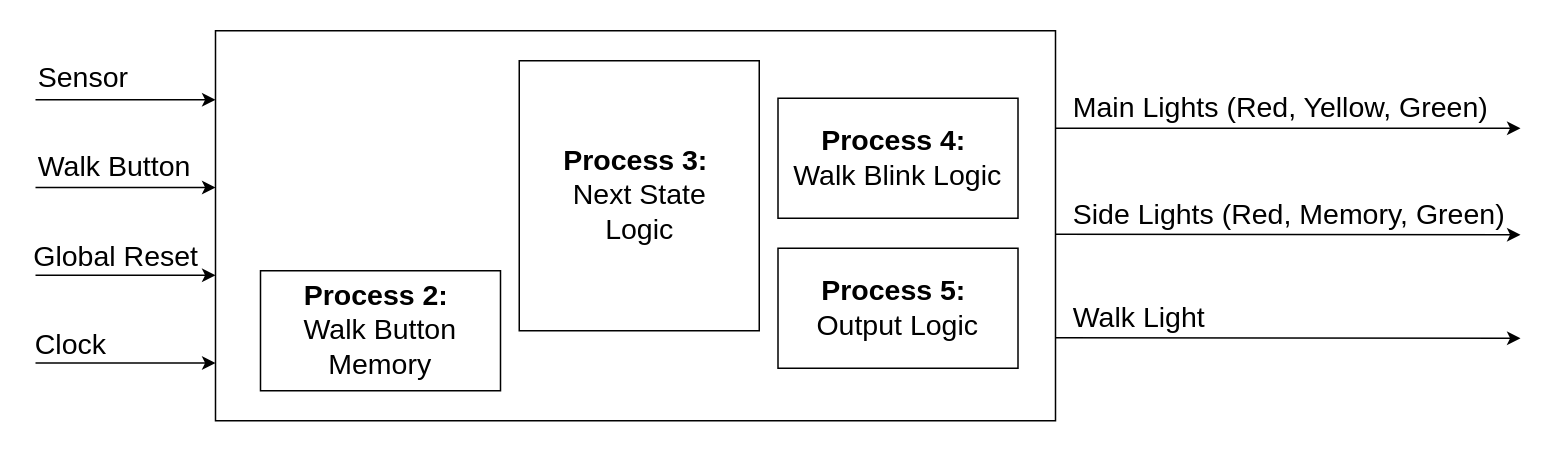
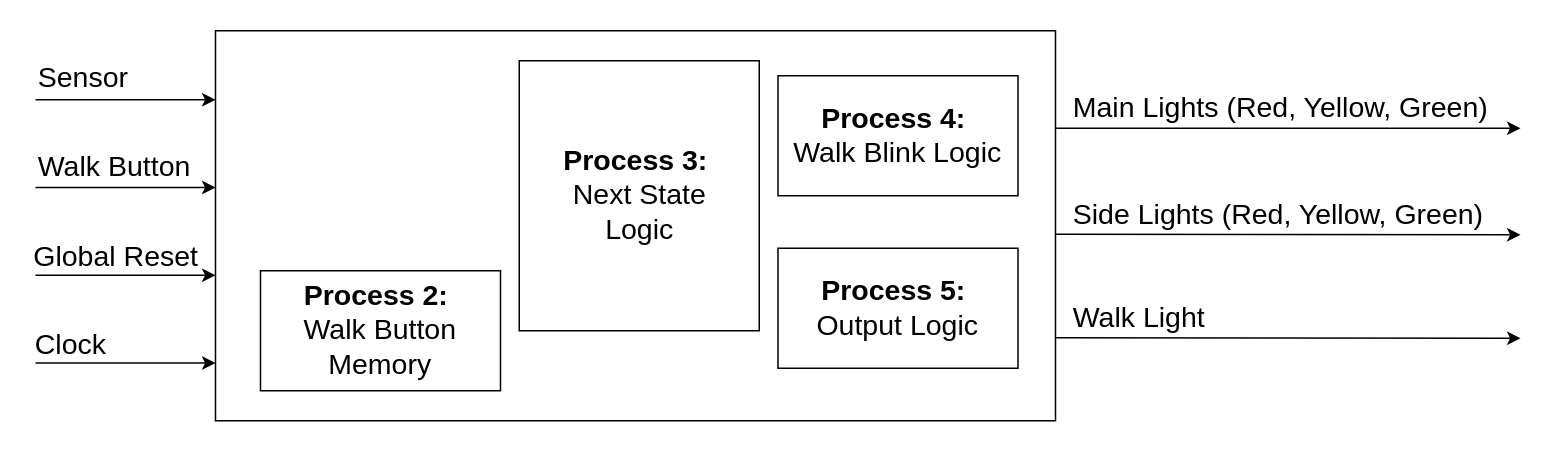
(898, 158) -> (898, 136)
(1299, 216) -> (1292, 216)
